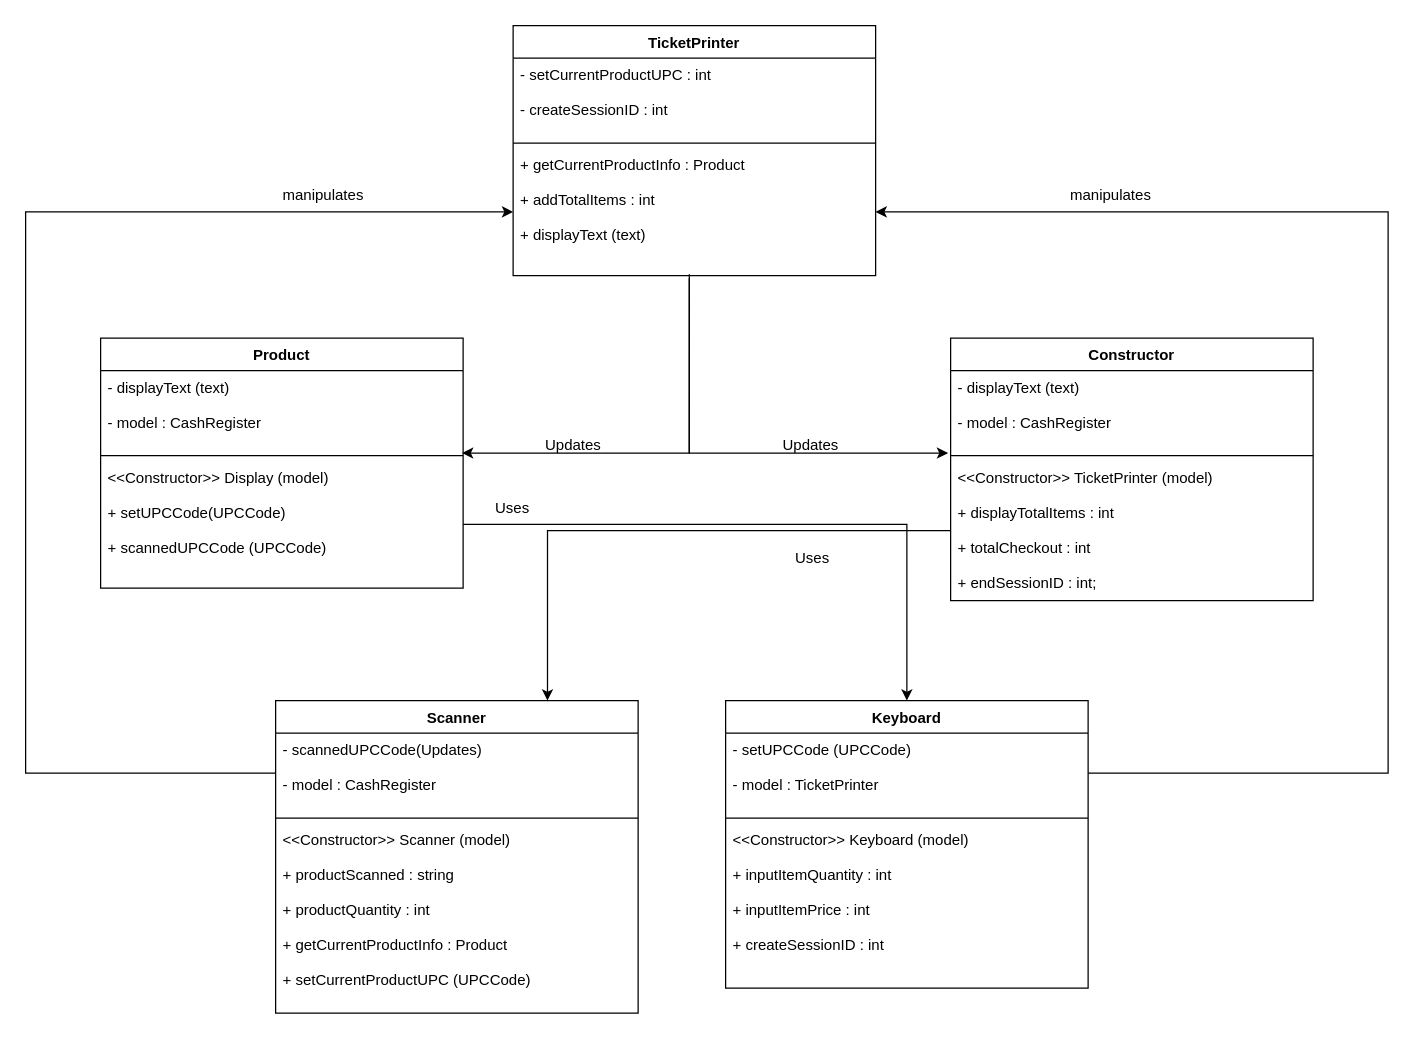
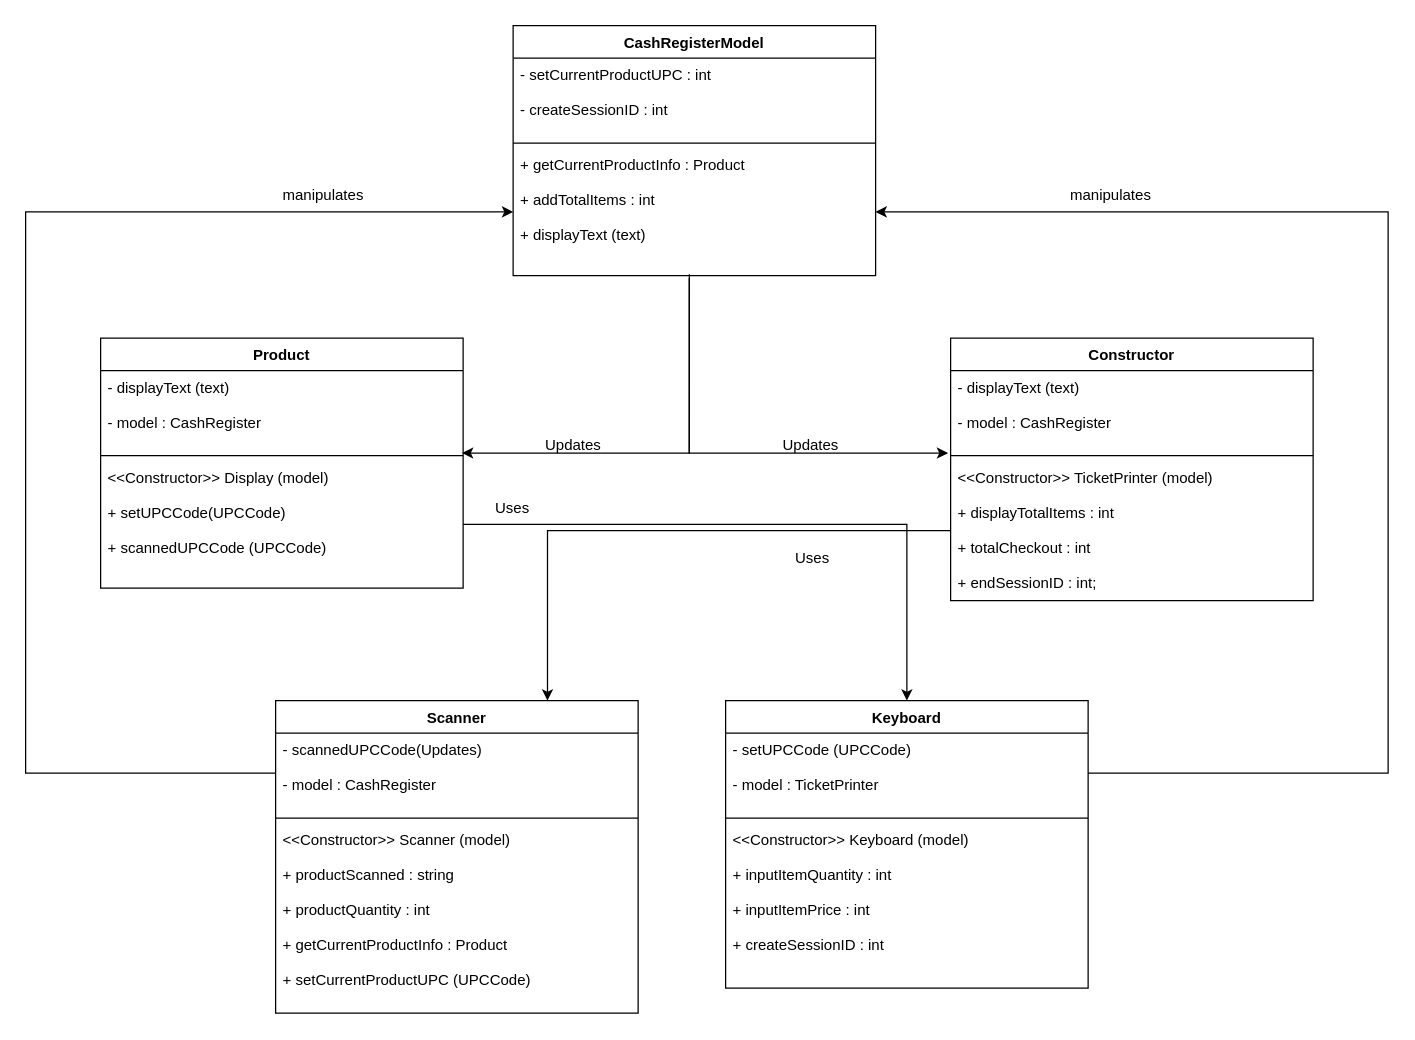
(694, 43) -> (694, 43)
